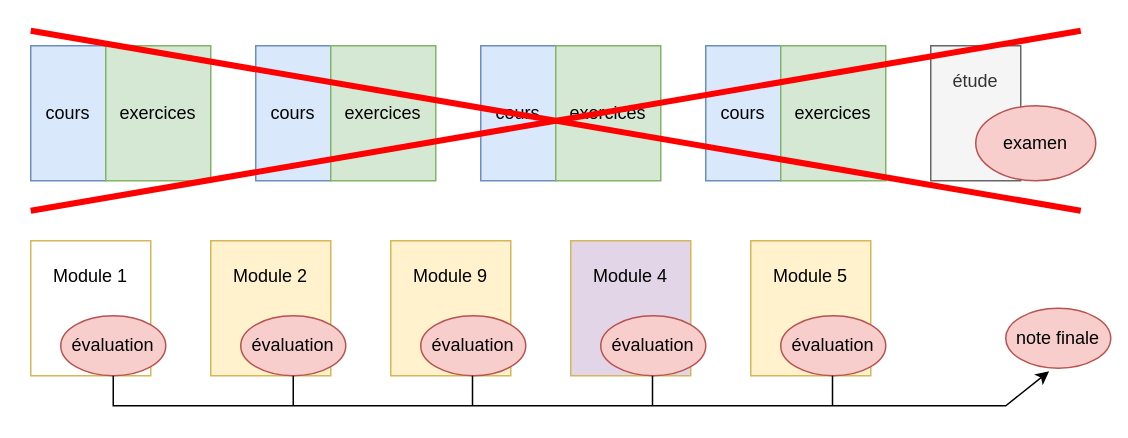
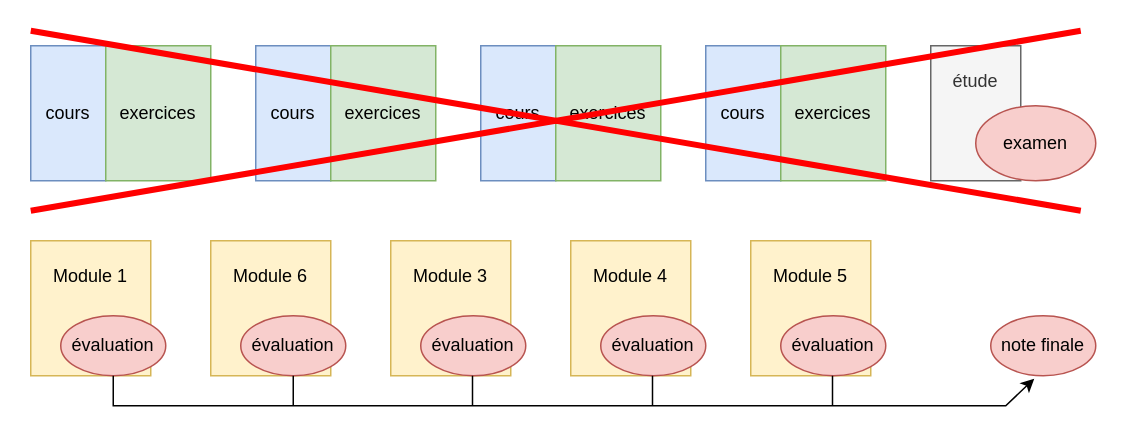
(91, 308) -> (91, 308)
(271, 308) -> (271, 308)
(451, 308) -> (451, 308)
(631, 308) -> (631, 308)
(1058, 338) -> (1043, 346)
